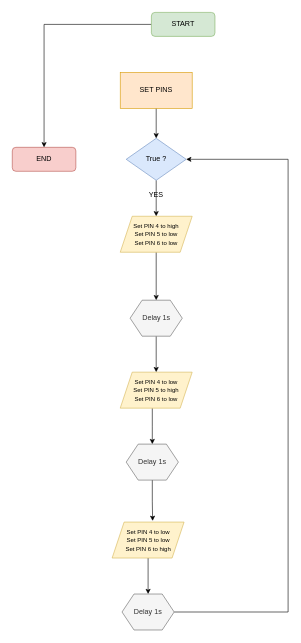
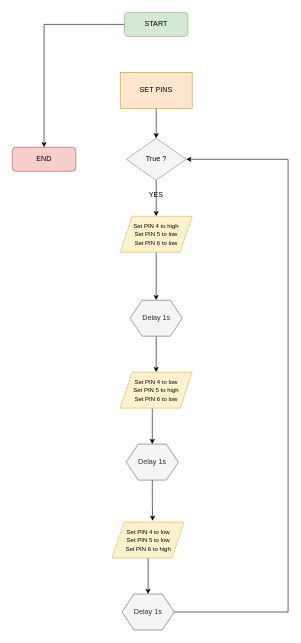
(183, 24) -> (156, 24)
(156, 159) -> (156, 159)
